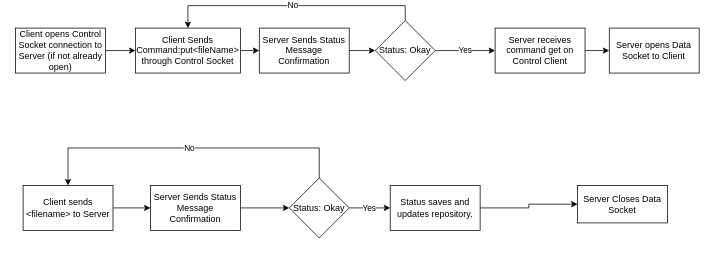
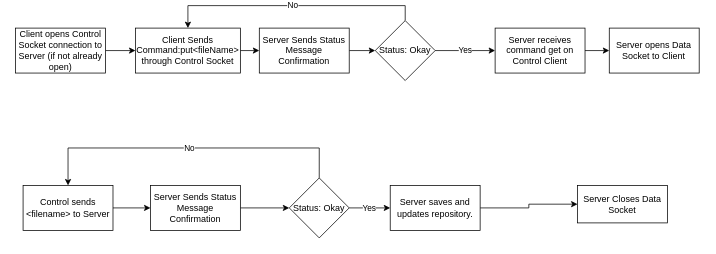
(68, 208) -> (68, 208)
(435, 208) -> (435, 208)
